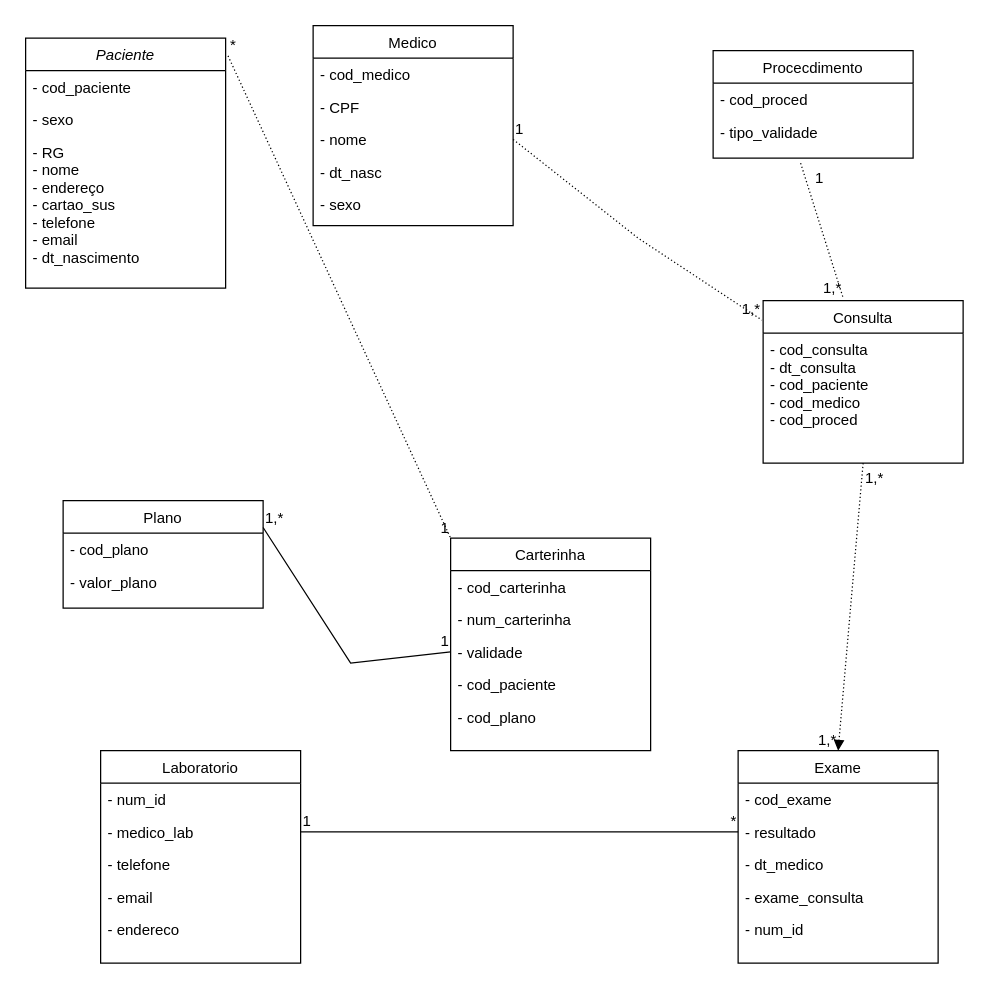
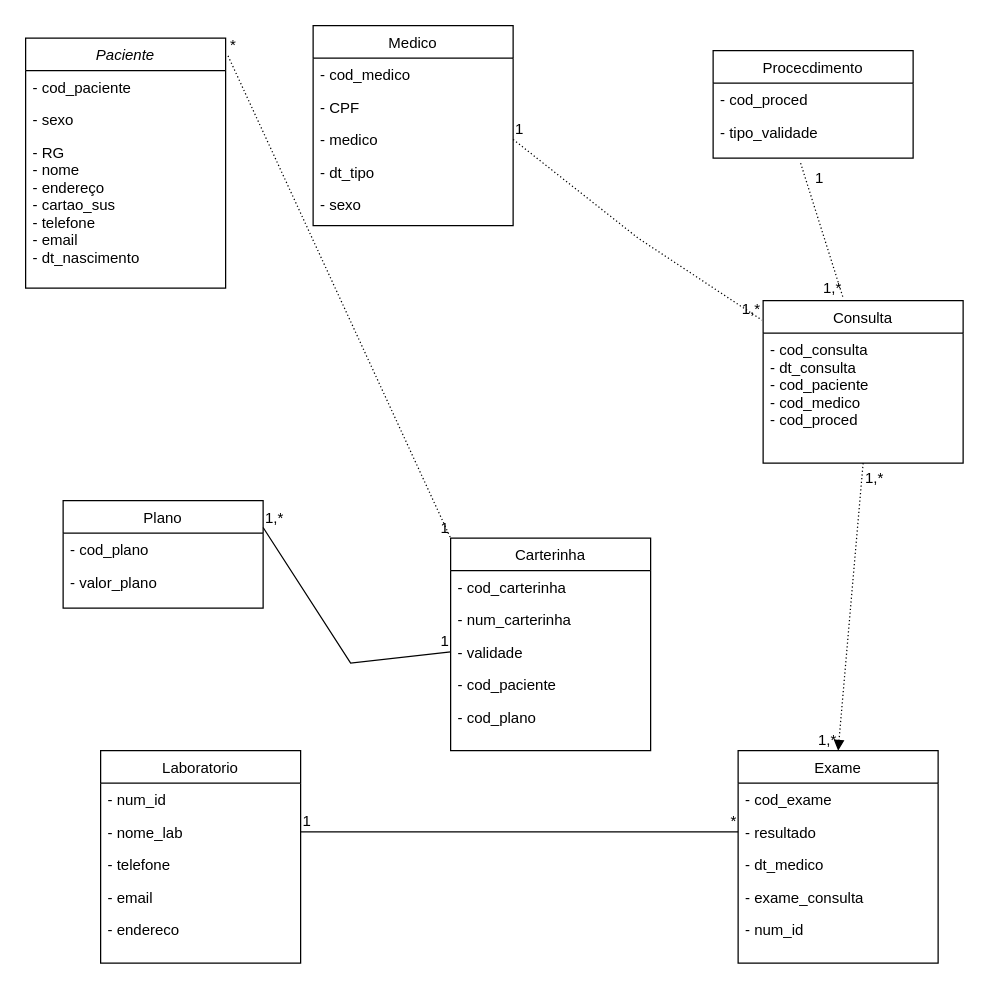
(343, 140) -> (350, 140)
(356, 173) -> (354, 173)
(152, 833) -> (146, 833)
